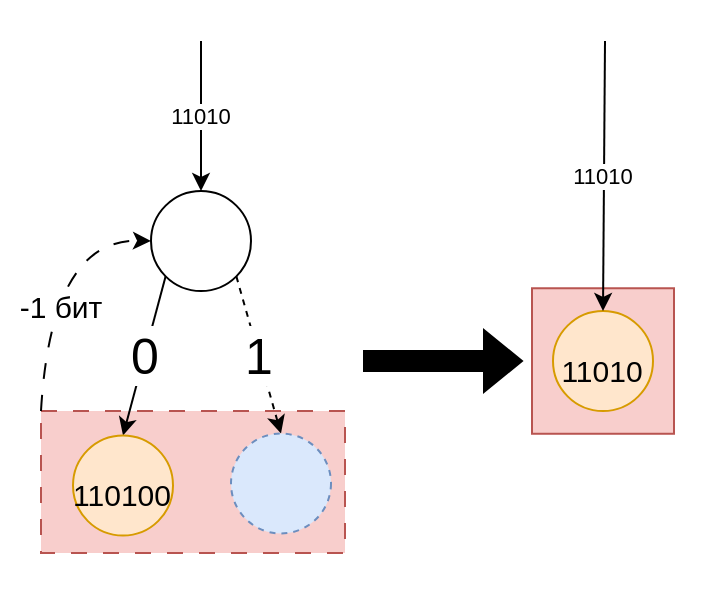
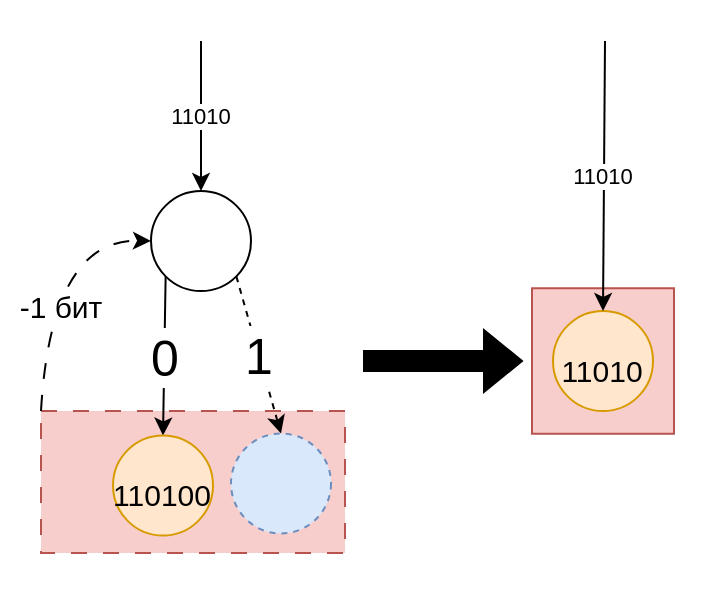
(123, 486) -> (163, 486)
